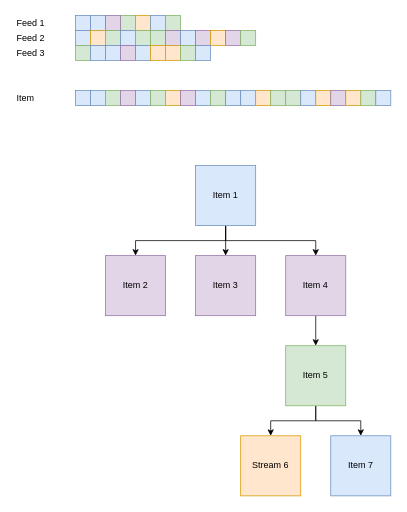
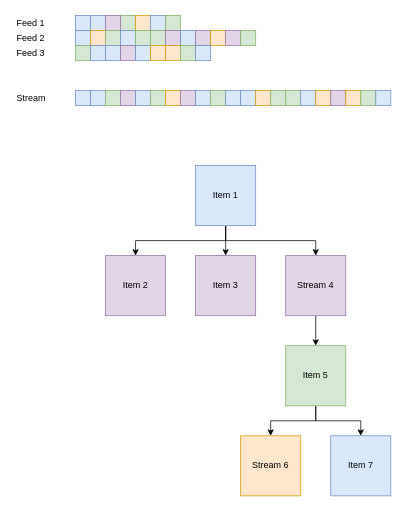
(27, 98) -> (32, 98)
(315, 285) -> (315, 285)
